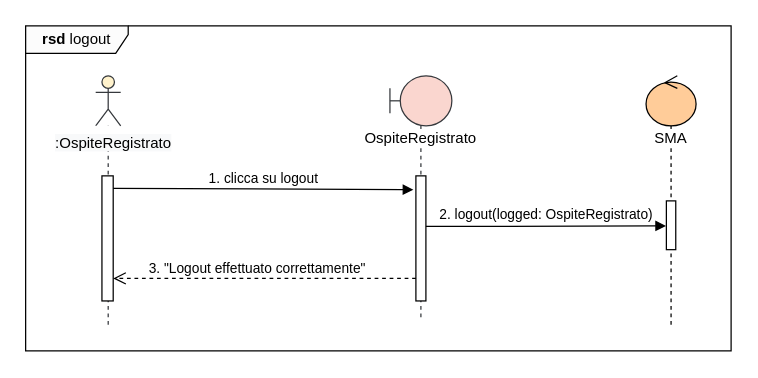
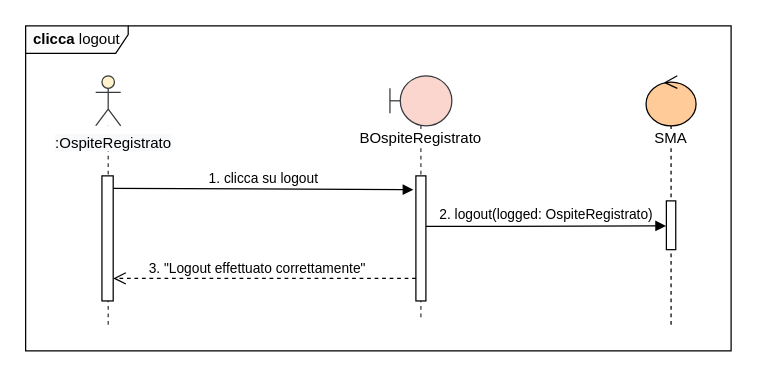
(77, 39) -> (77, 39)
(421, 156) -> (421, 156)
